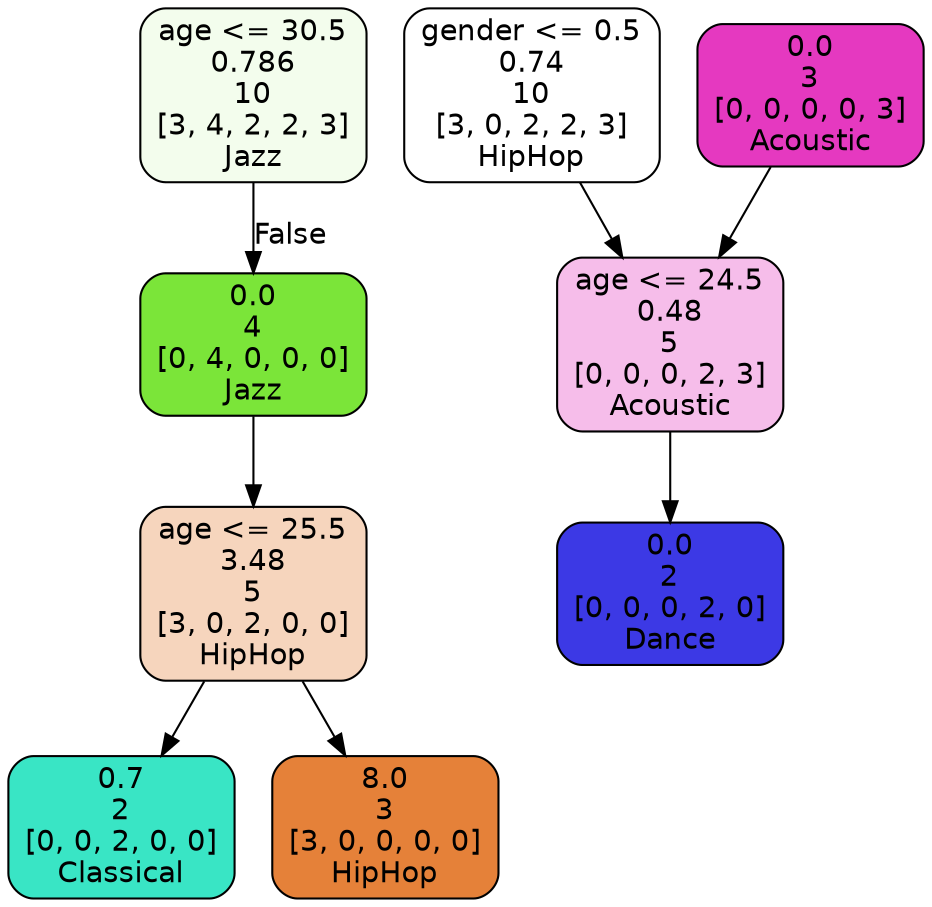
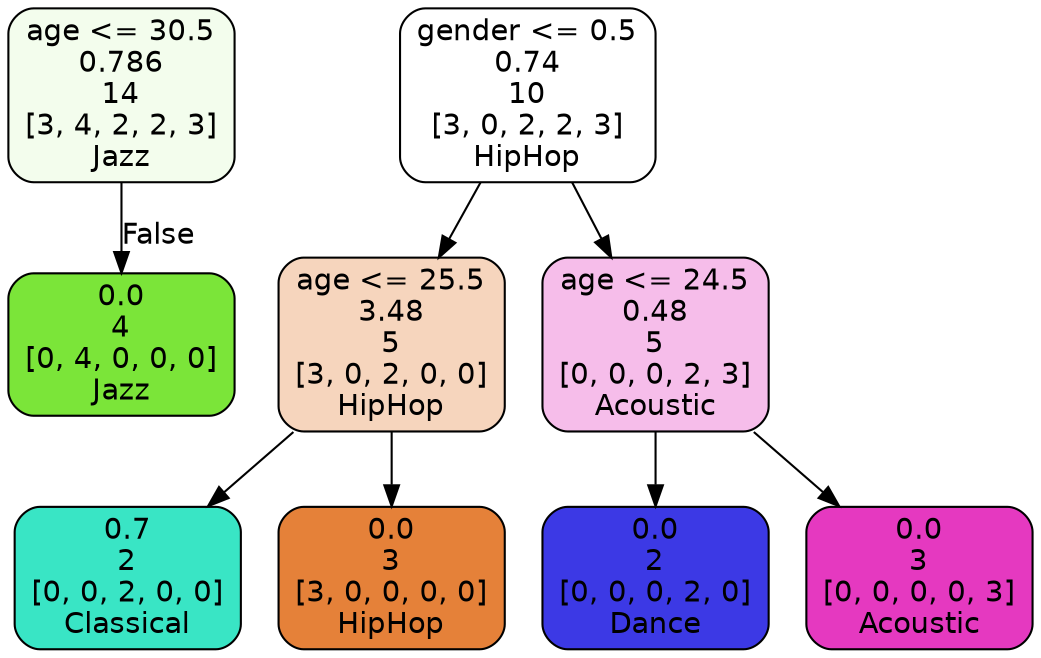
(253, 95) -> (121, 95)
(750, 203) -> (788, 462)
(253, 451) -> (465, 211)
(385, 827) -> (392, 578)
